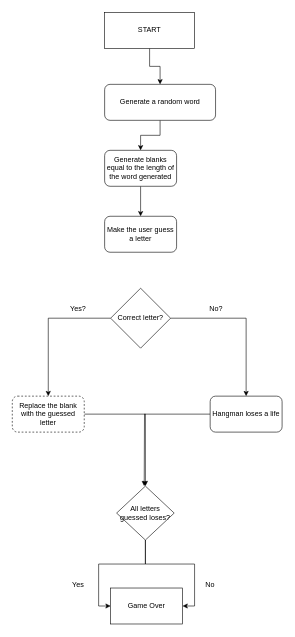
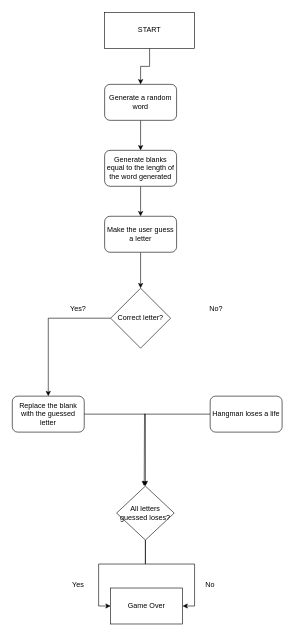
(160, 102) -> (141, 102)
none -> (141, 268)
(245, 318) -> none
(48, 414) -> (48, 414)
